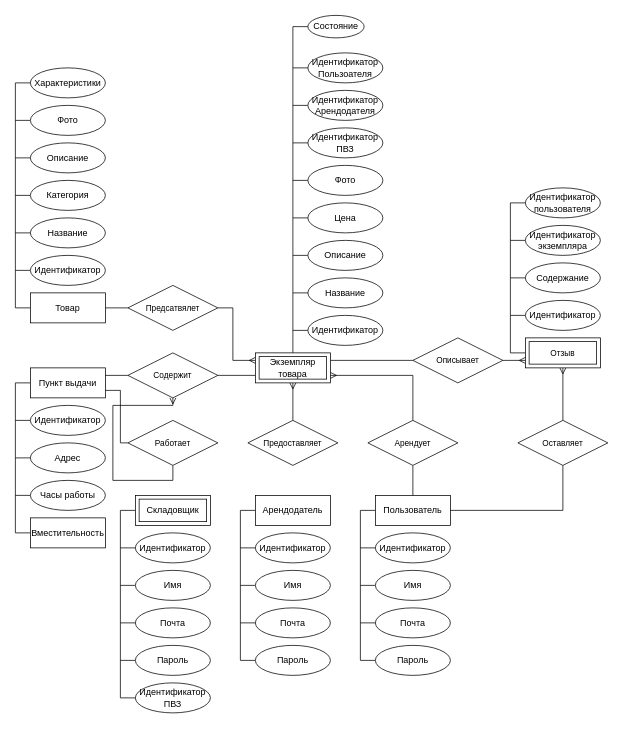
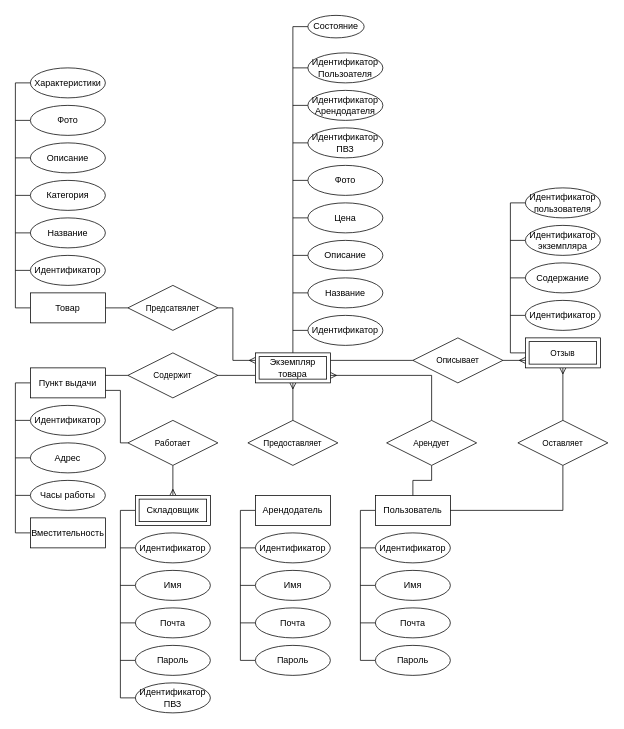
(113, 440) -> (173, 486)
(413, 443) -> (432, 443)
